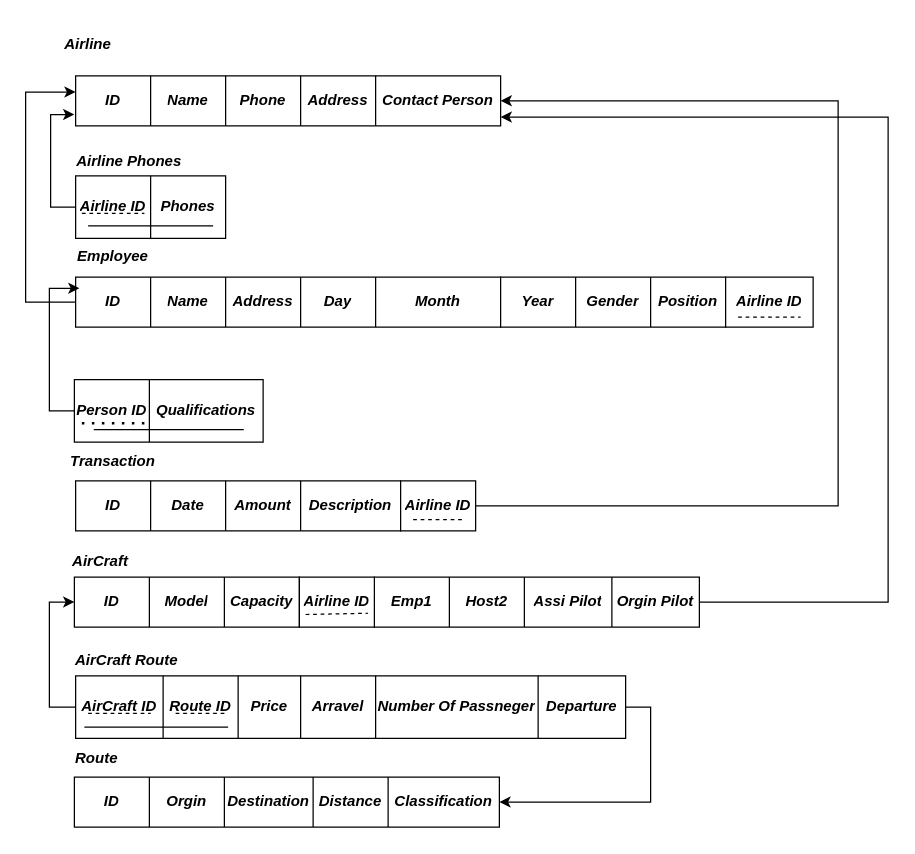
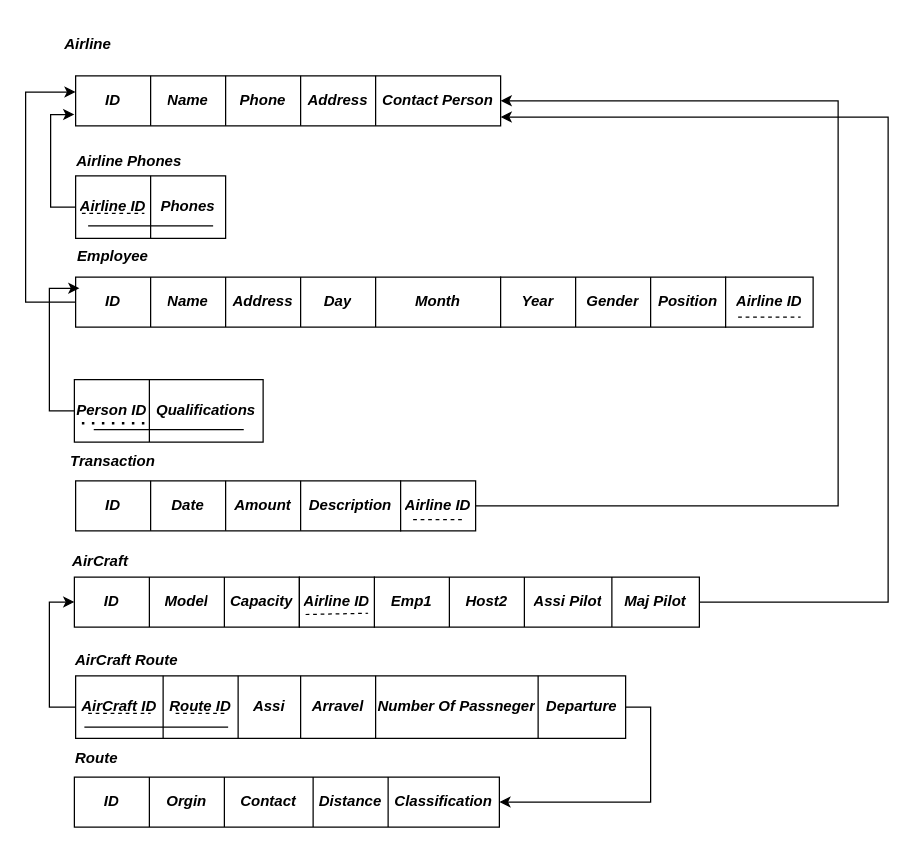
(656, 602) -> (656, 602)
(269, 707) -> (269, 707)
(269, 802) -> (269, 802)
